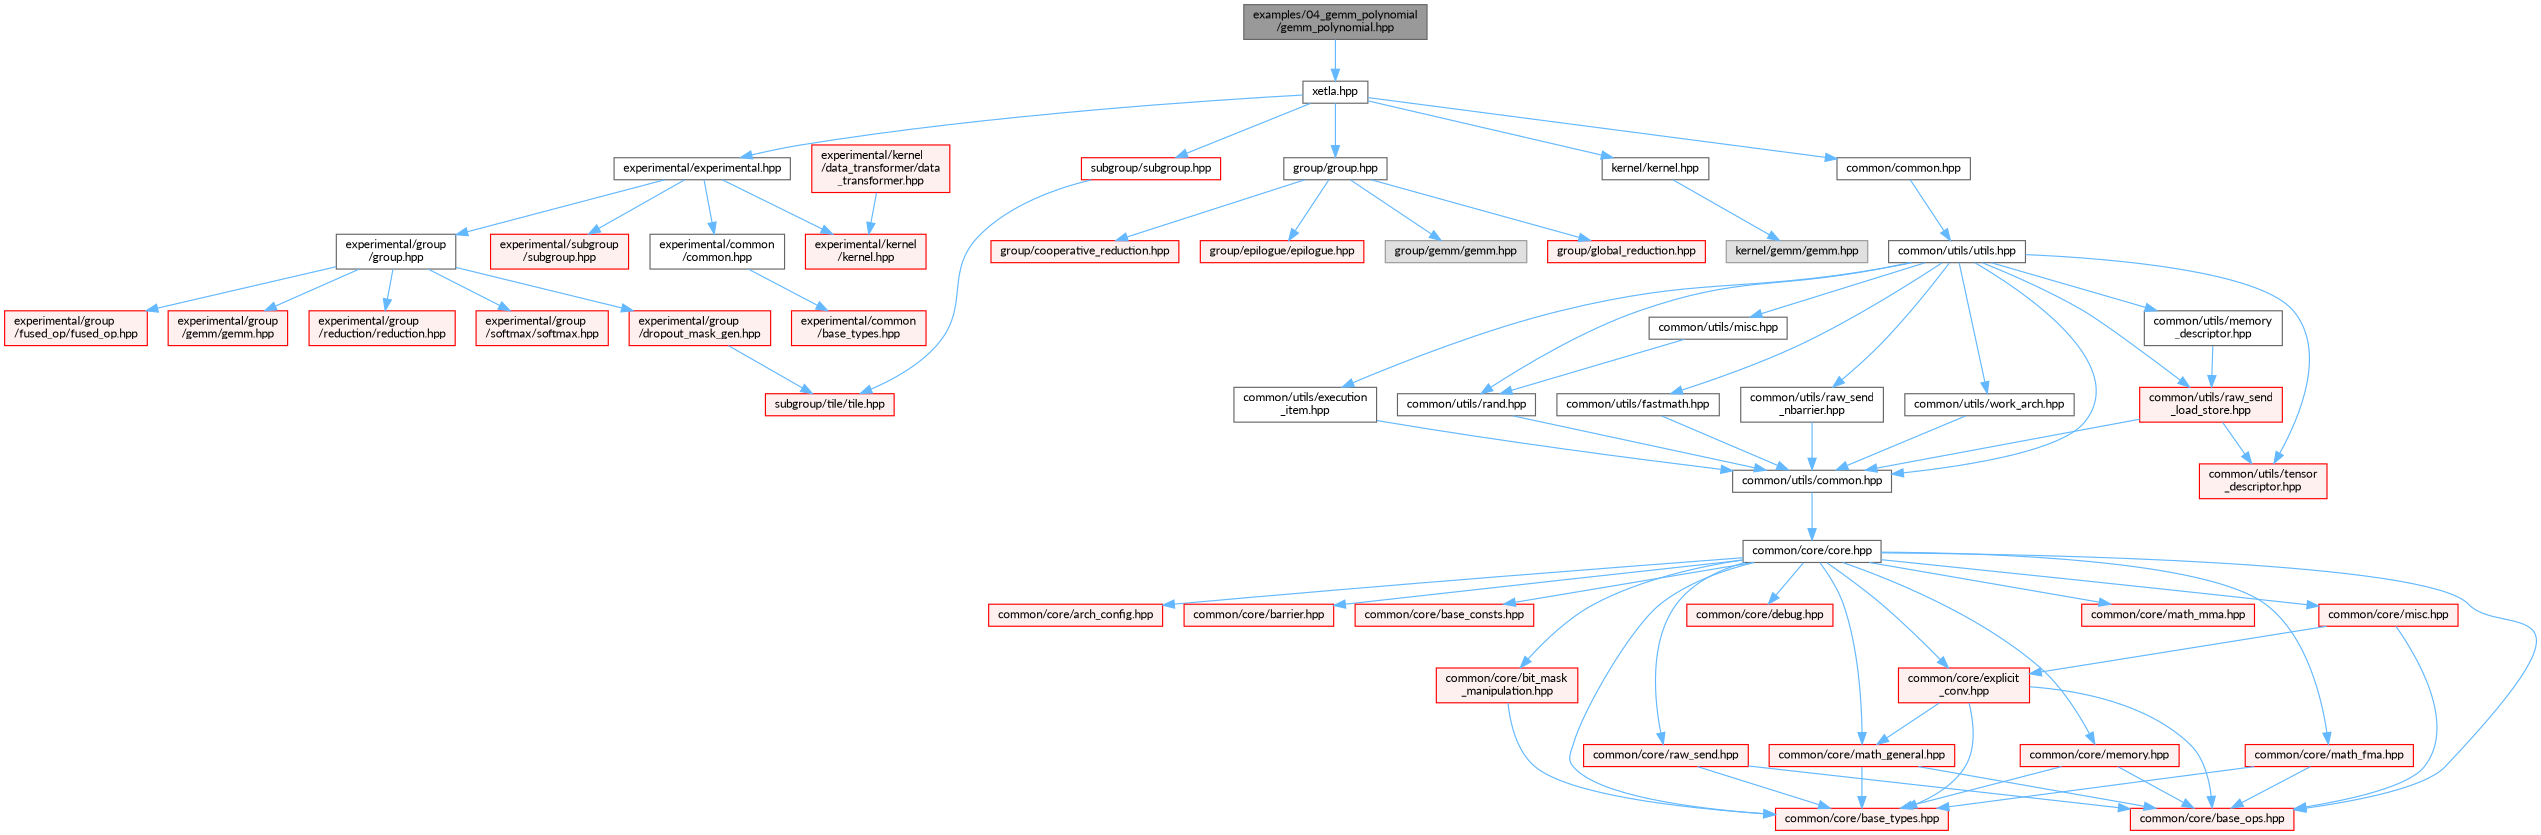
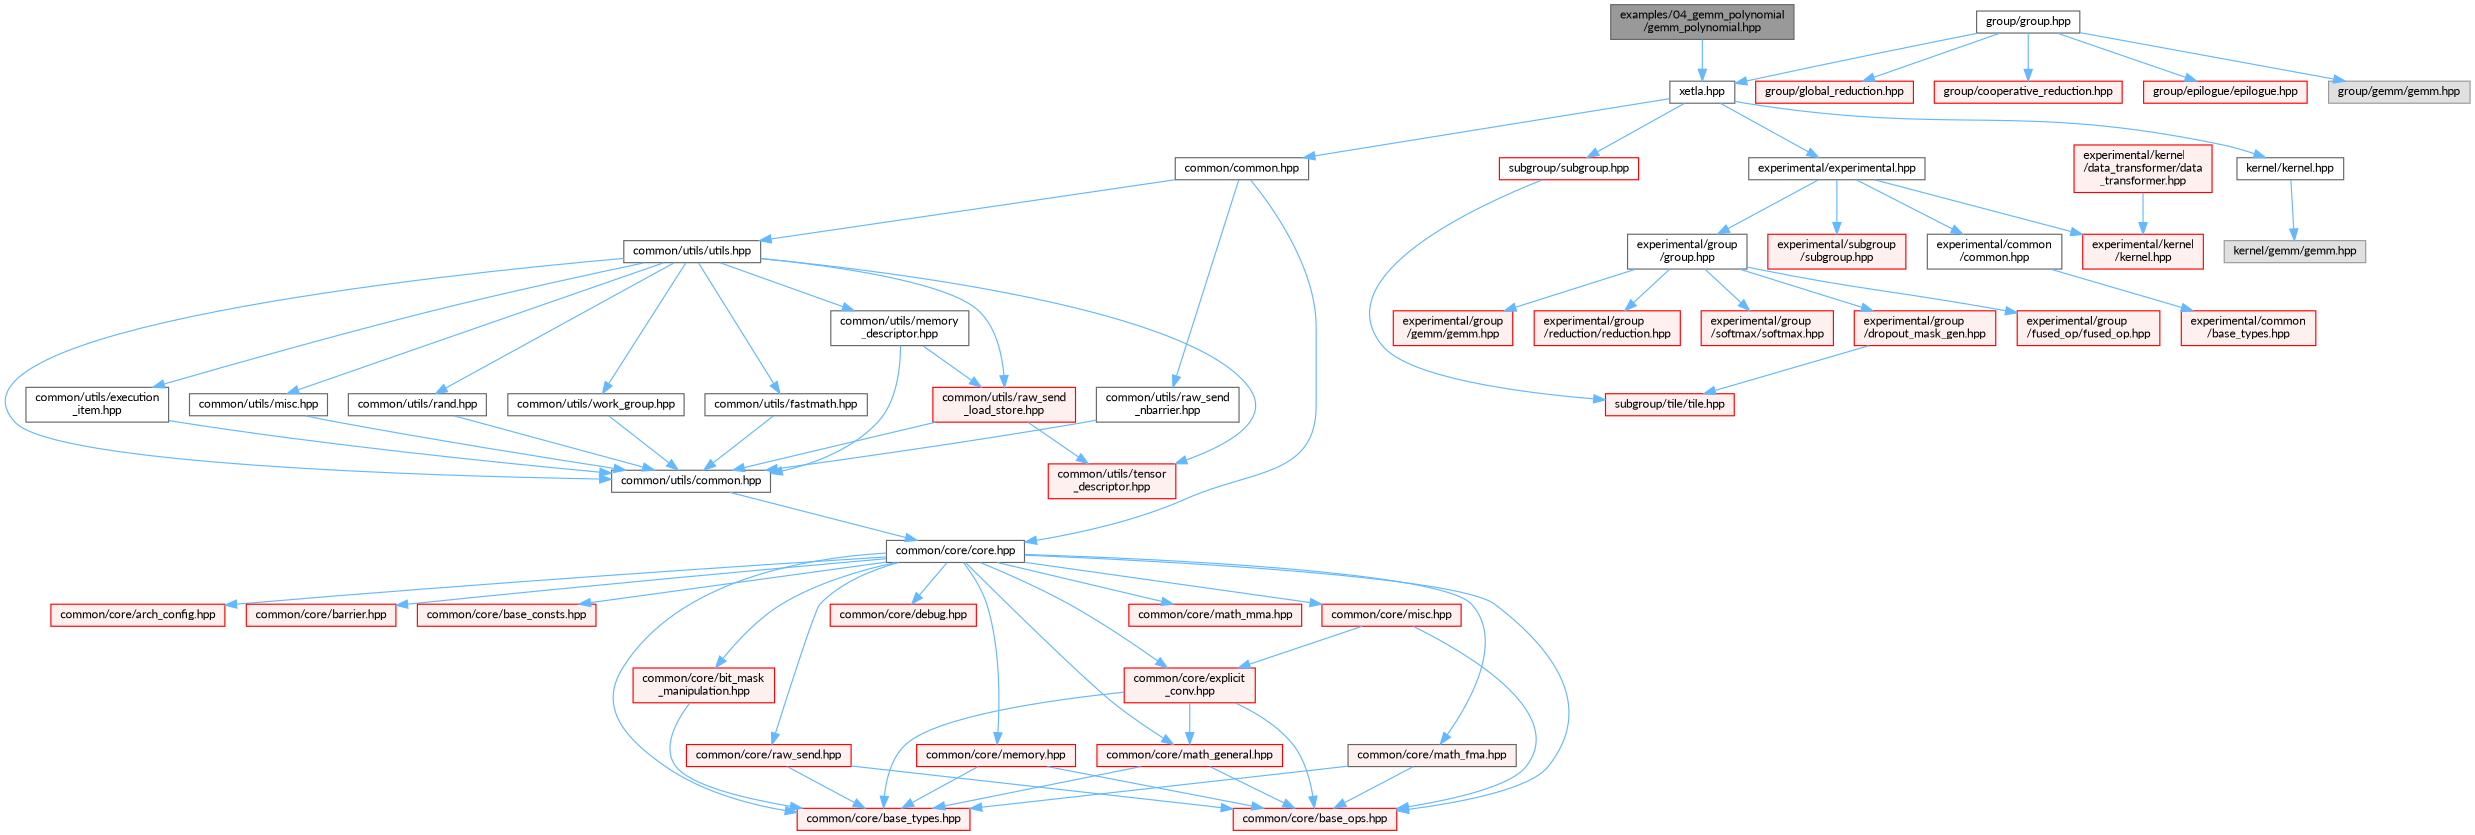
(1335, 124) -> (1862, 57)
(1899, 324) -> (1208, 278)
(1598, 365) -> (459, 444)
(1990, 405) -> (596, 405)
none -> (871, 428)
none -> (1304, 447)
(2329, 756) -> (1432, 756)
